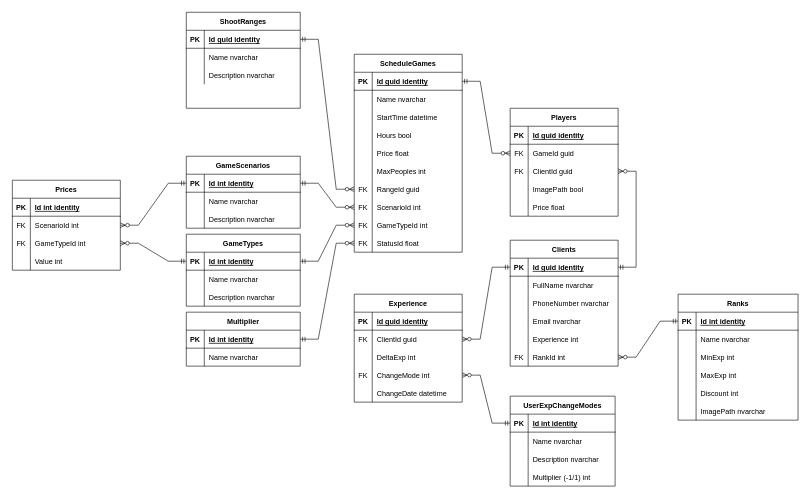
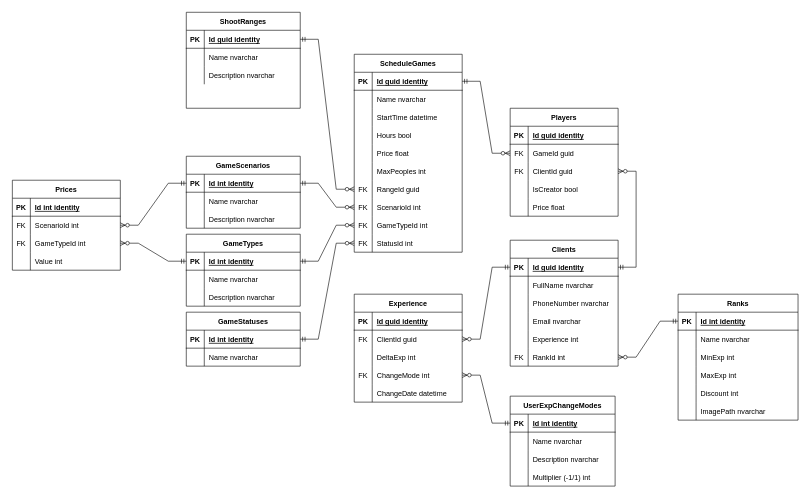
(559, 190) -> (559, 190)
(403, 244) -> (399, 244)
(243, 322) -> (243, 322)
